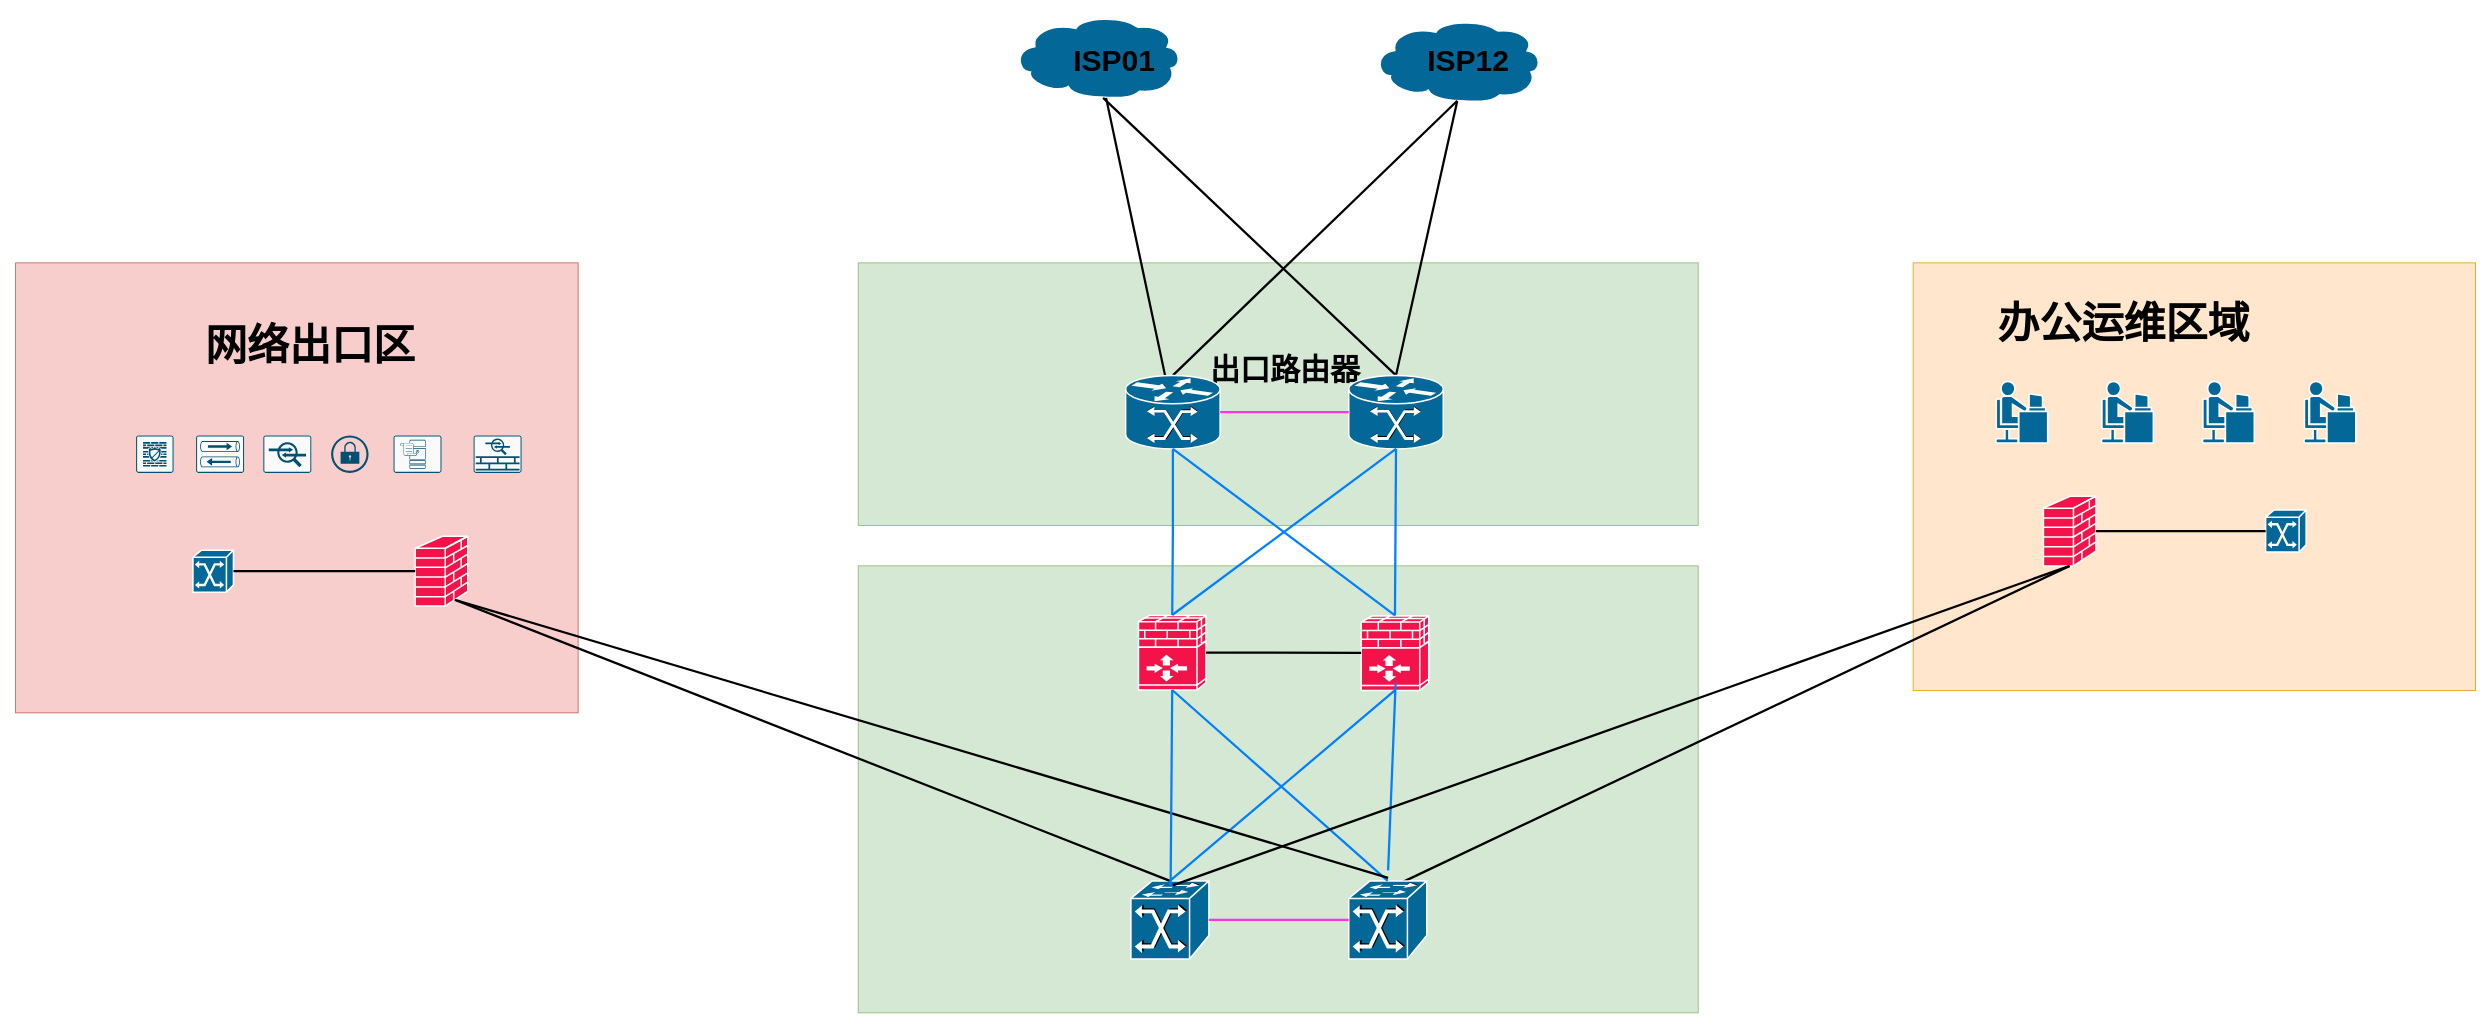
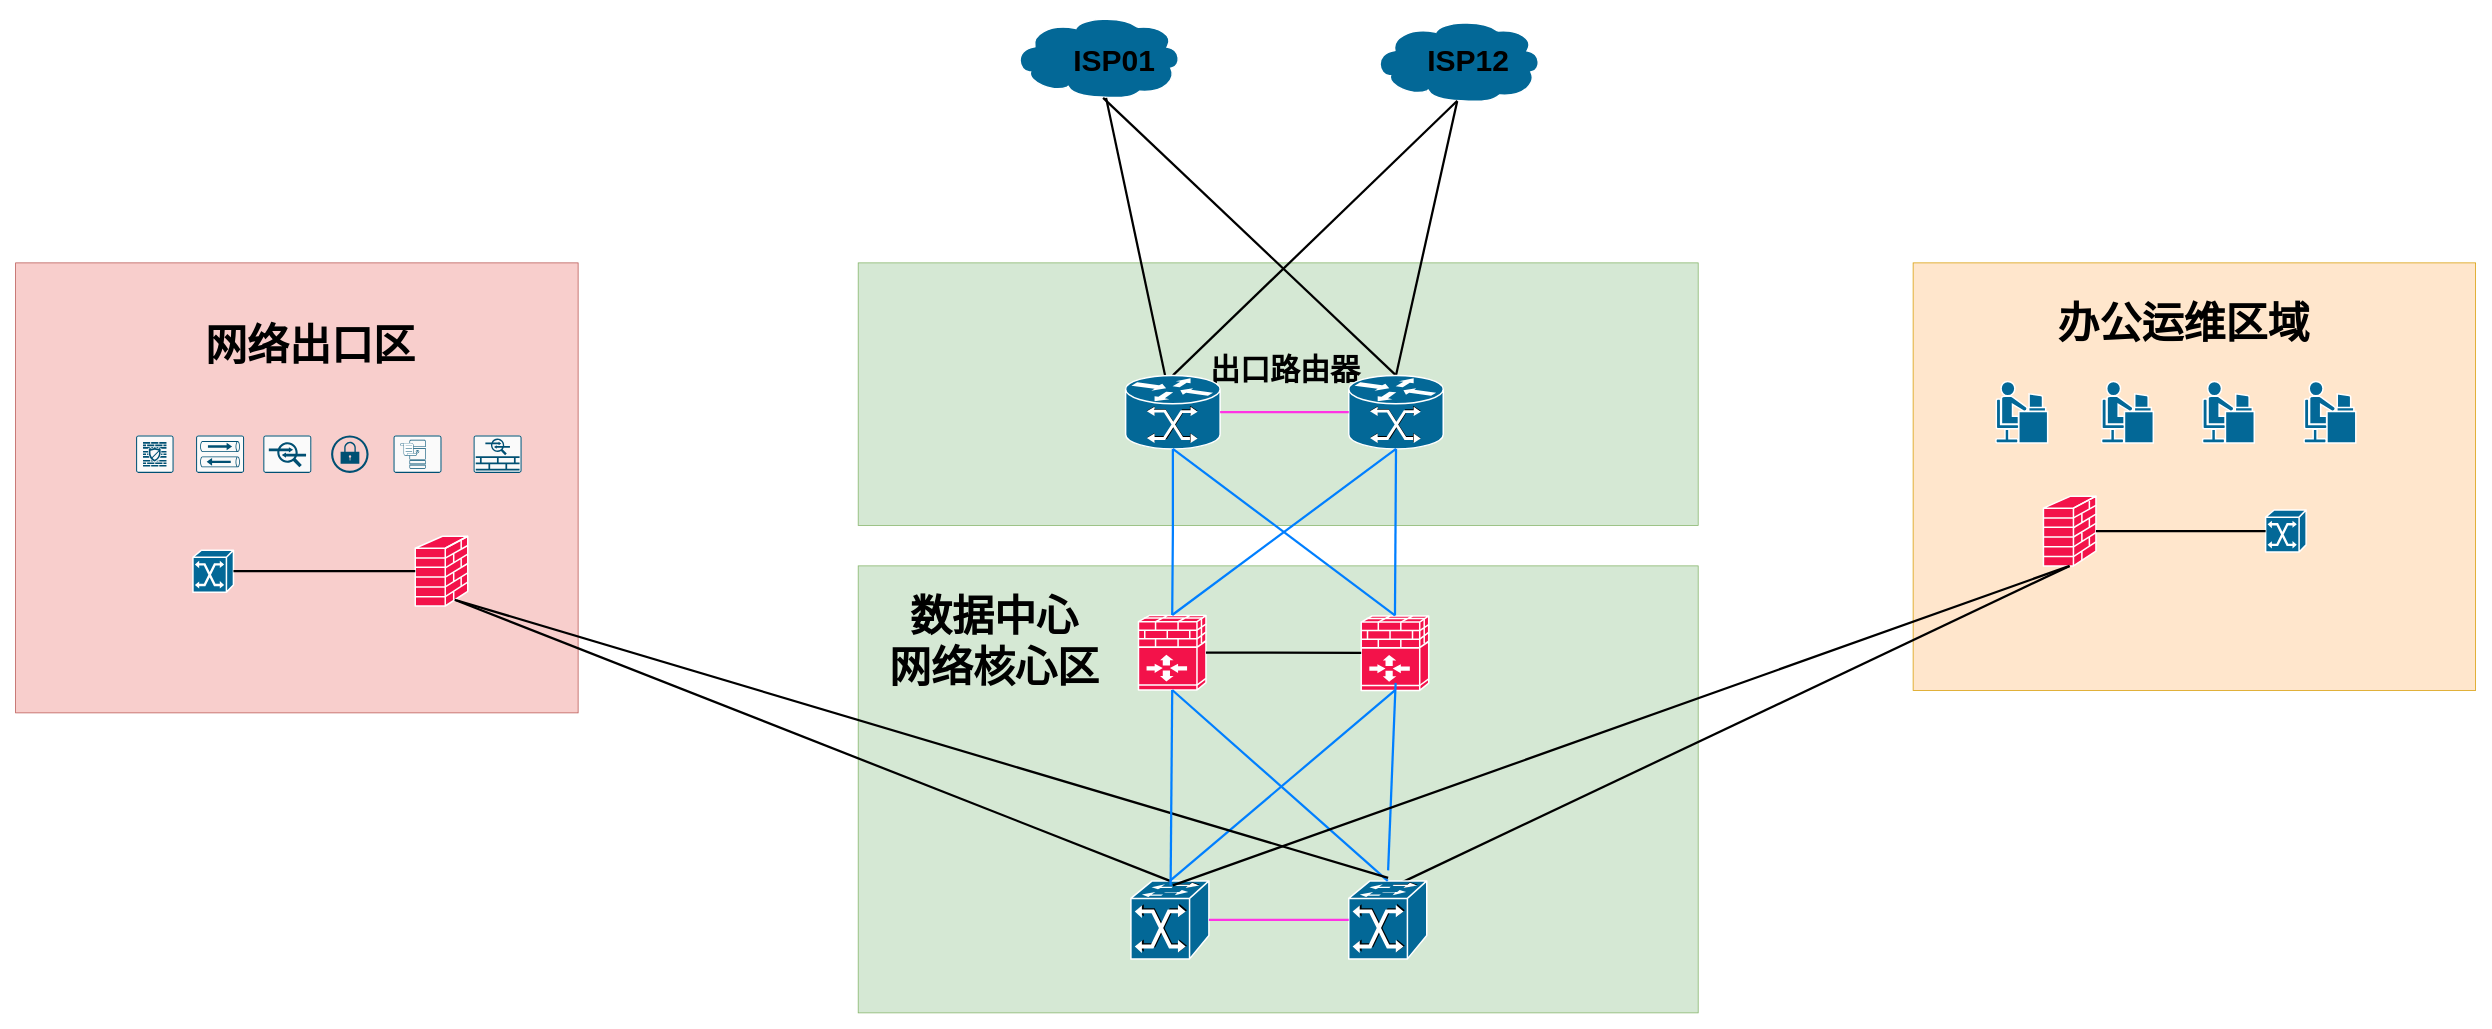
(2124, 323) -> (2184, 323)
none -> (994, 642)
